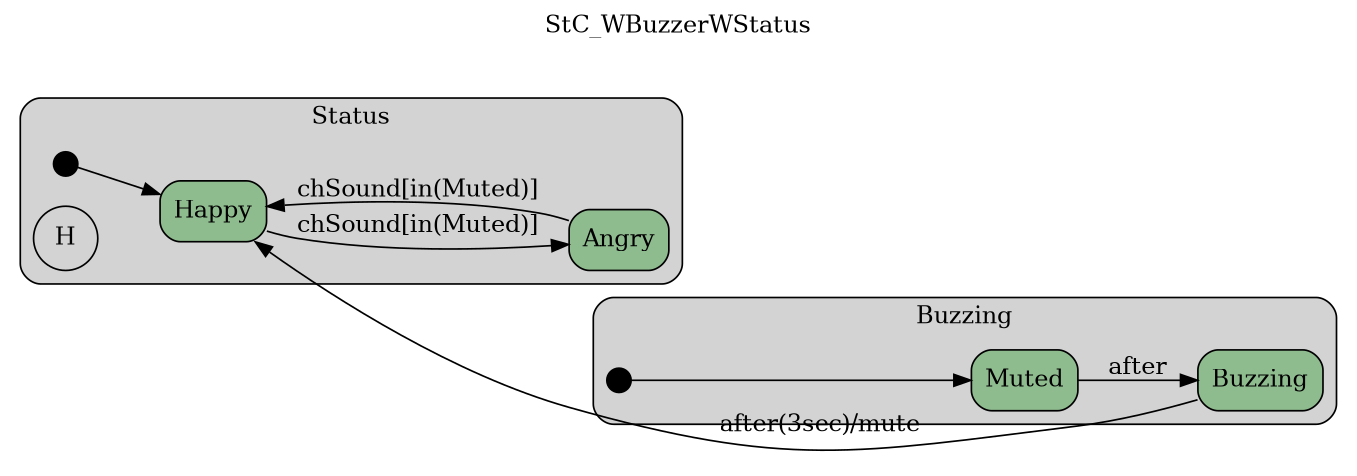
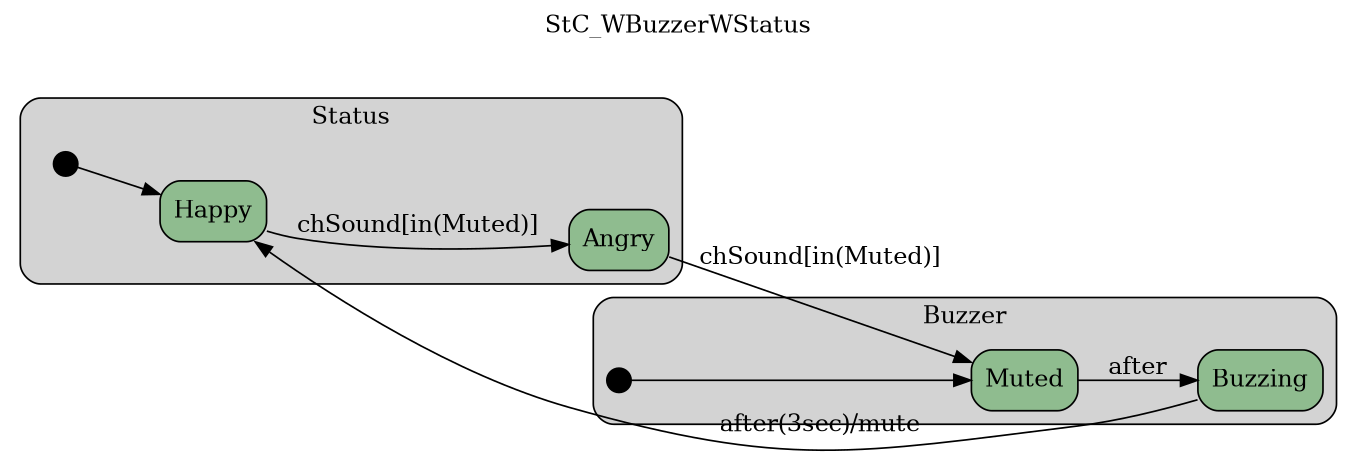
(427, 203) -> (819, 309)
(66, 238) -> none
(965, 317) -> (965, 317)
